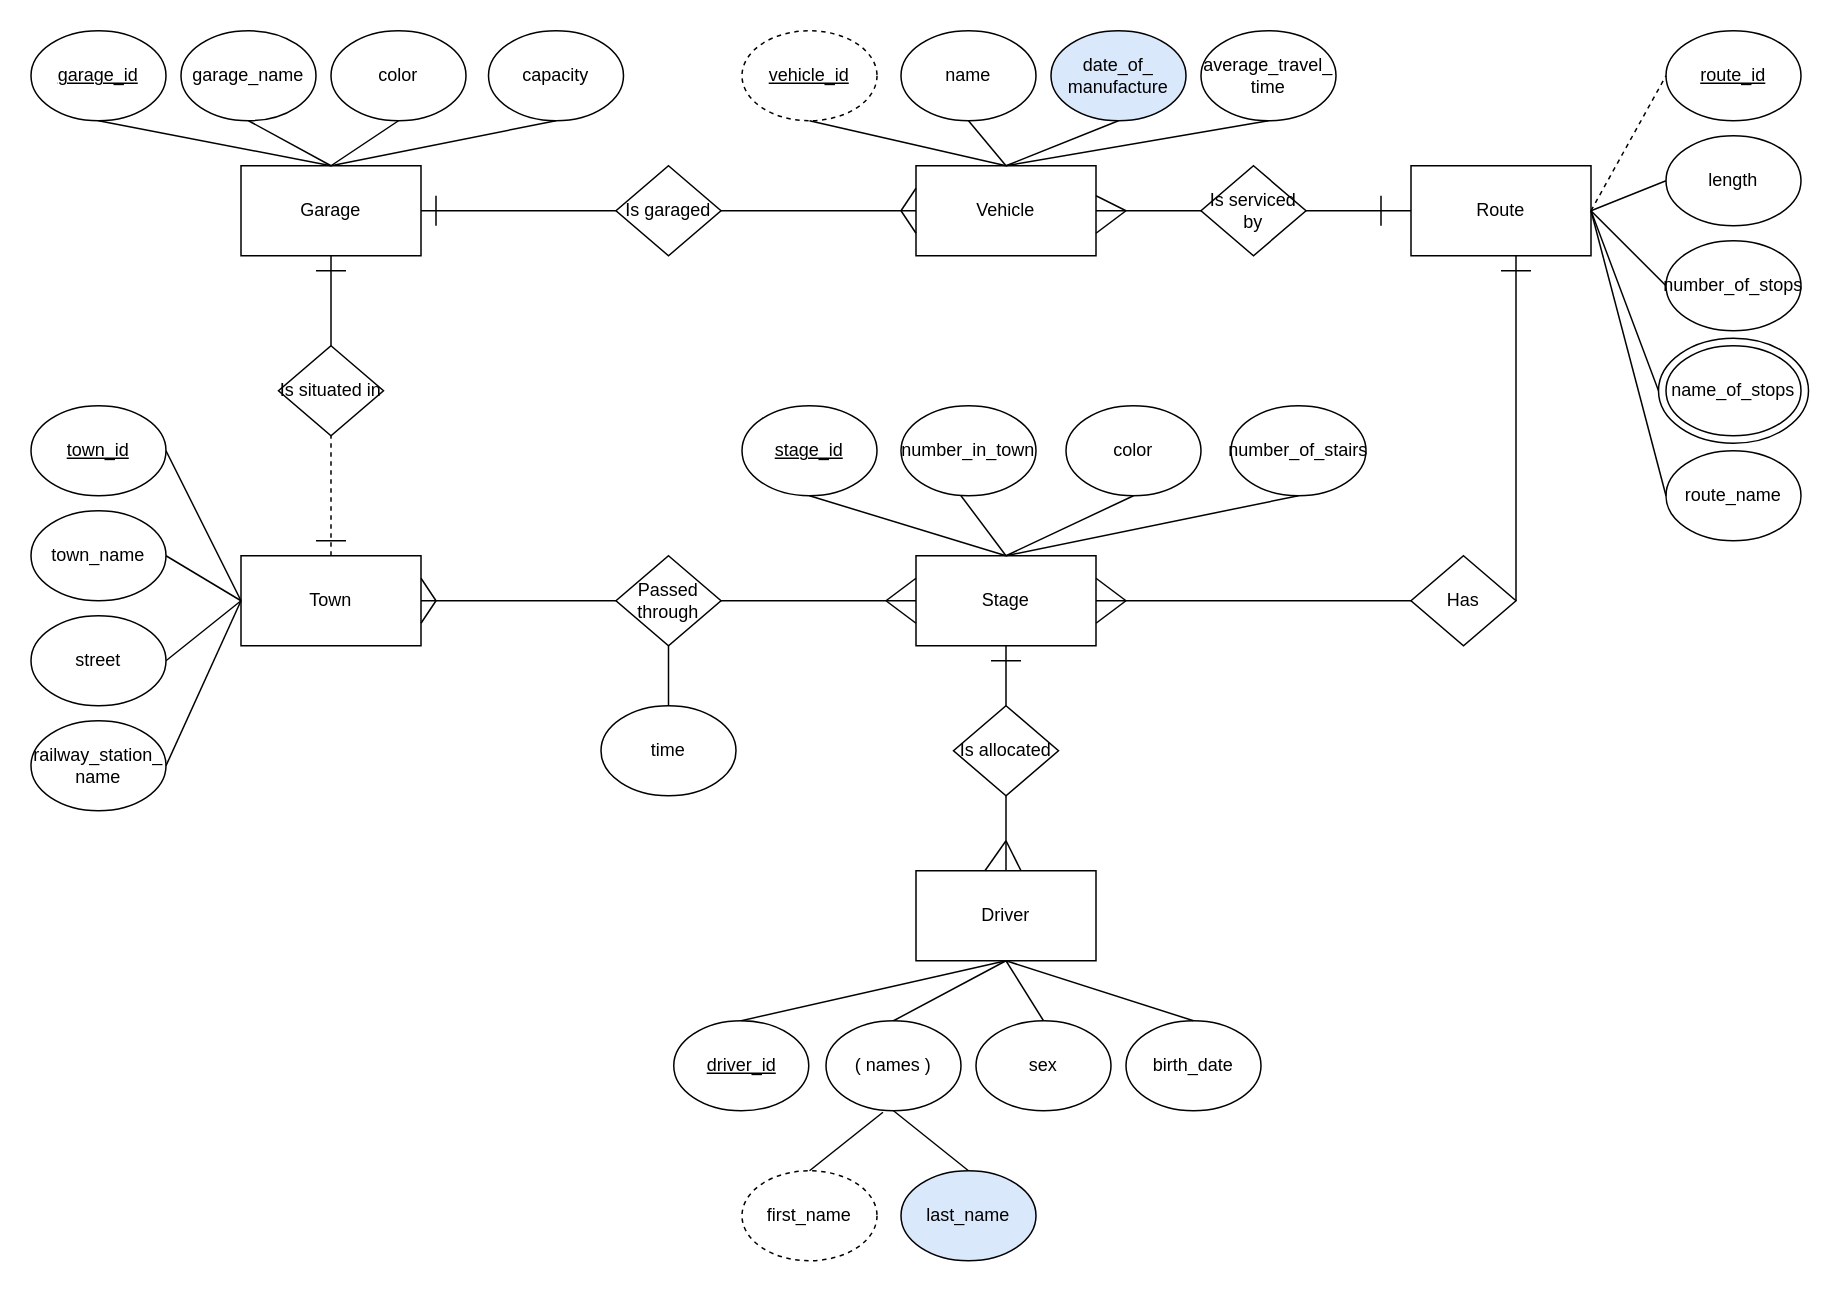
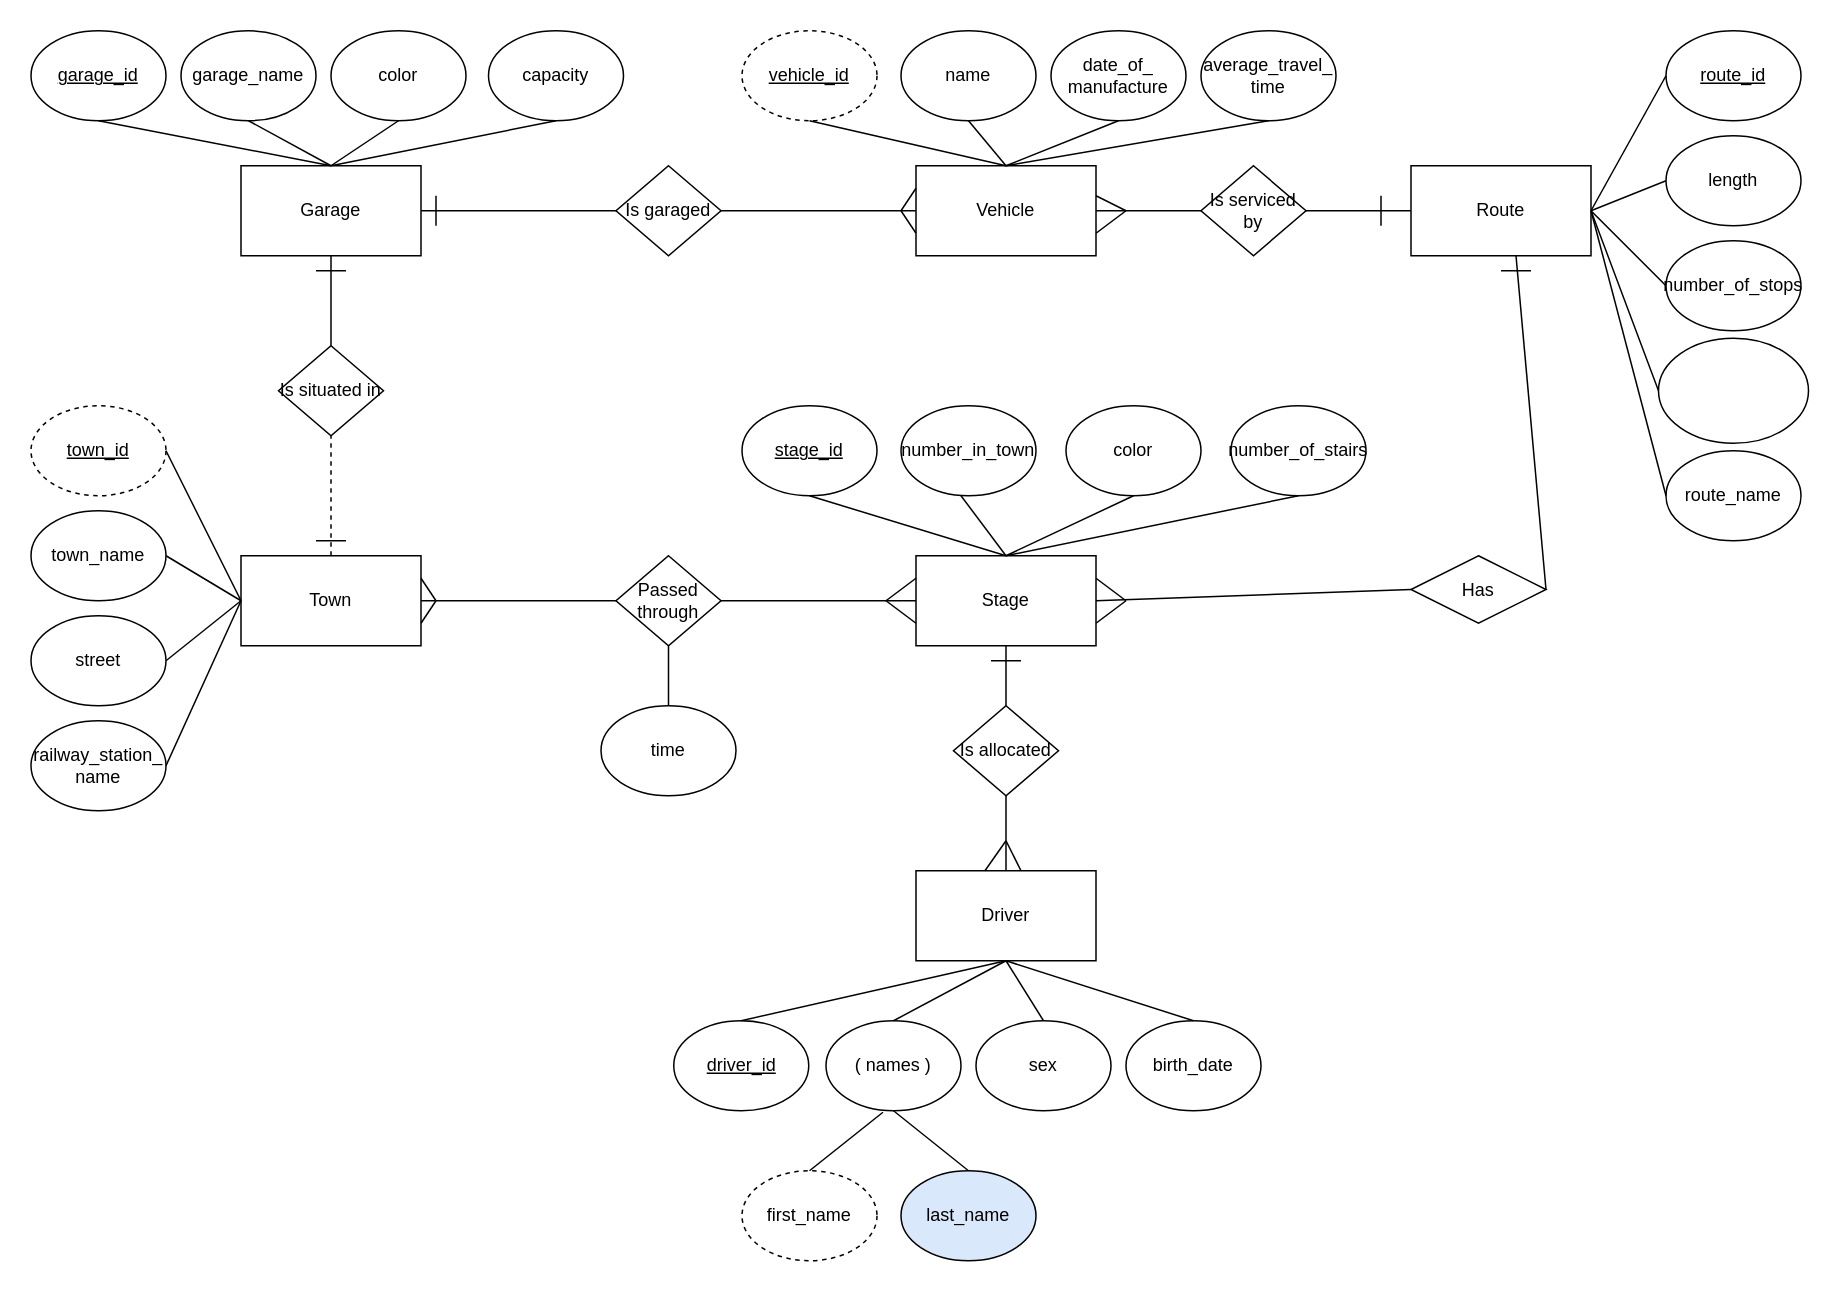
(1118, 76) -> (1118, 76)
(1629, 141) -> (1629, 141)
(1733, 391) -> none
(98, 451) -> (98, 451)
(1463, 601) -> (1478, 590)
